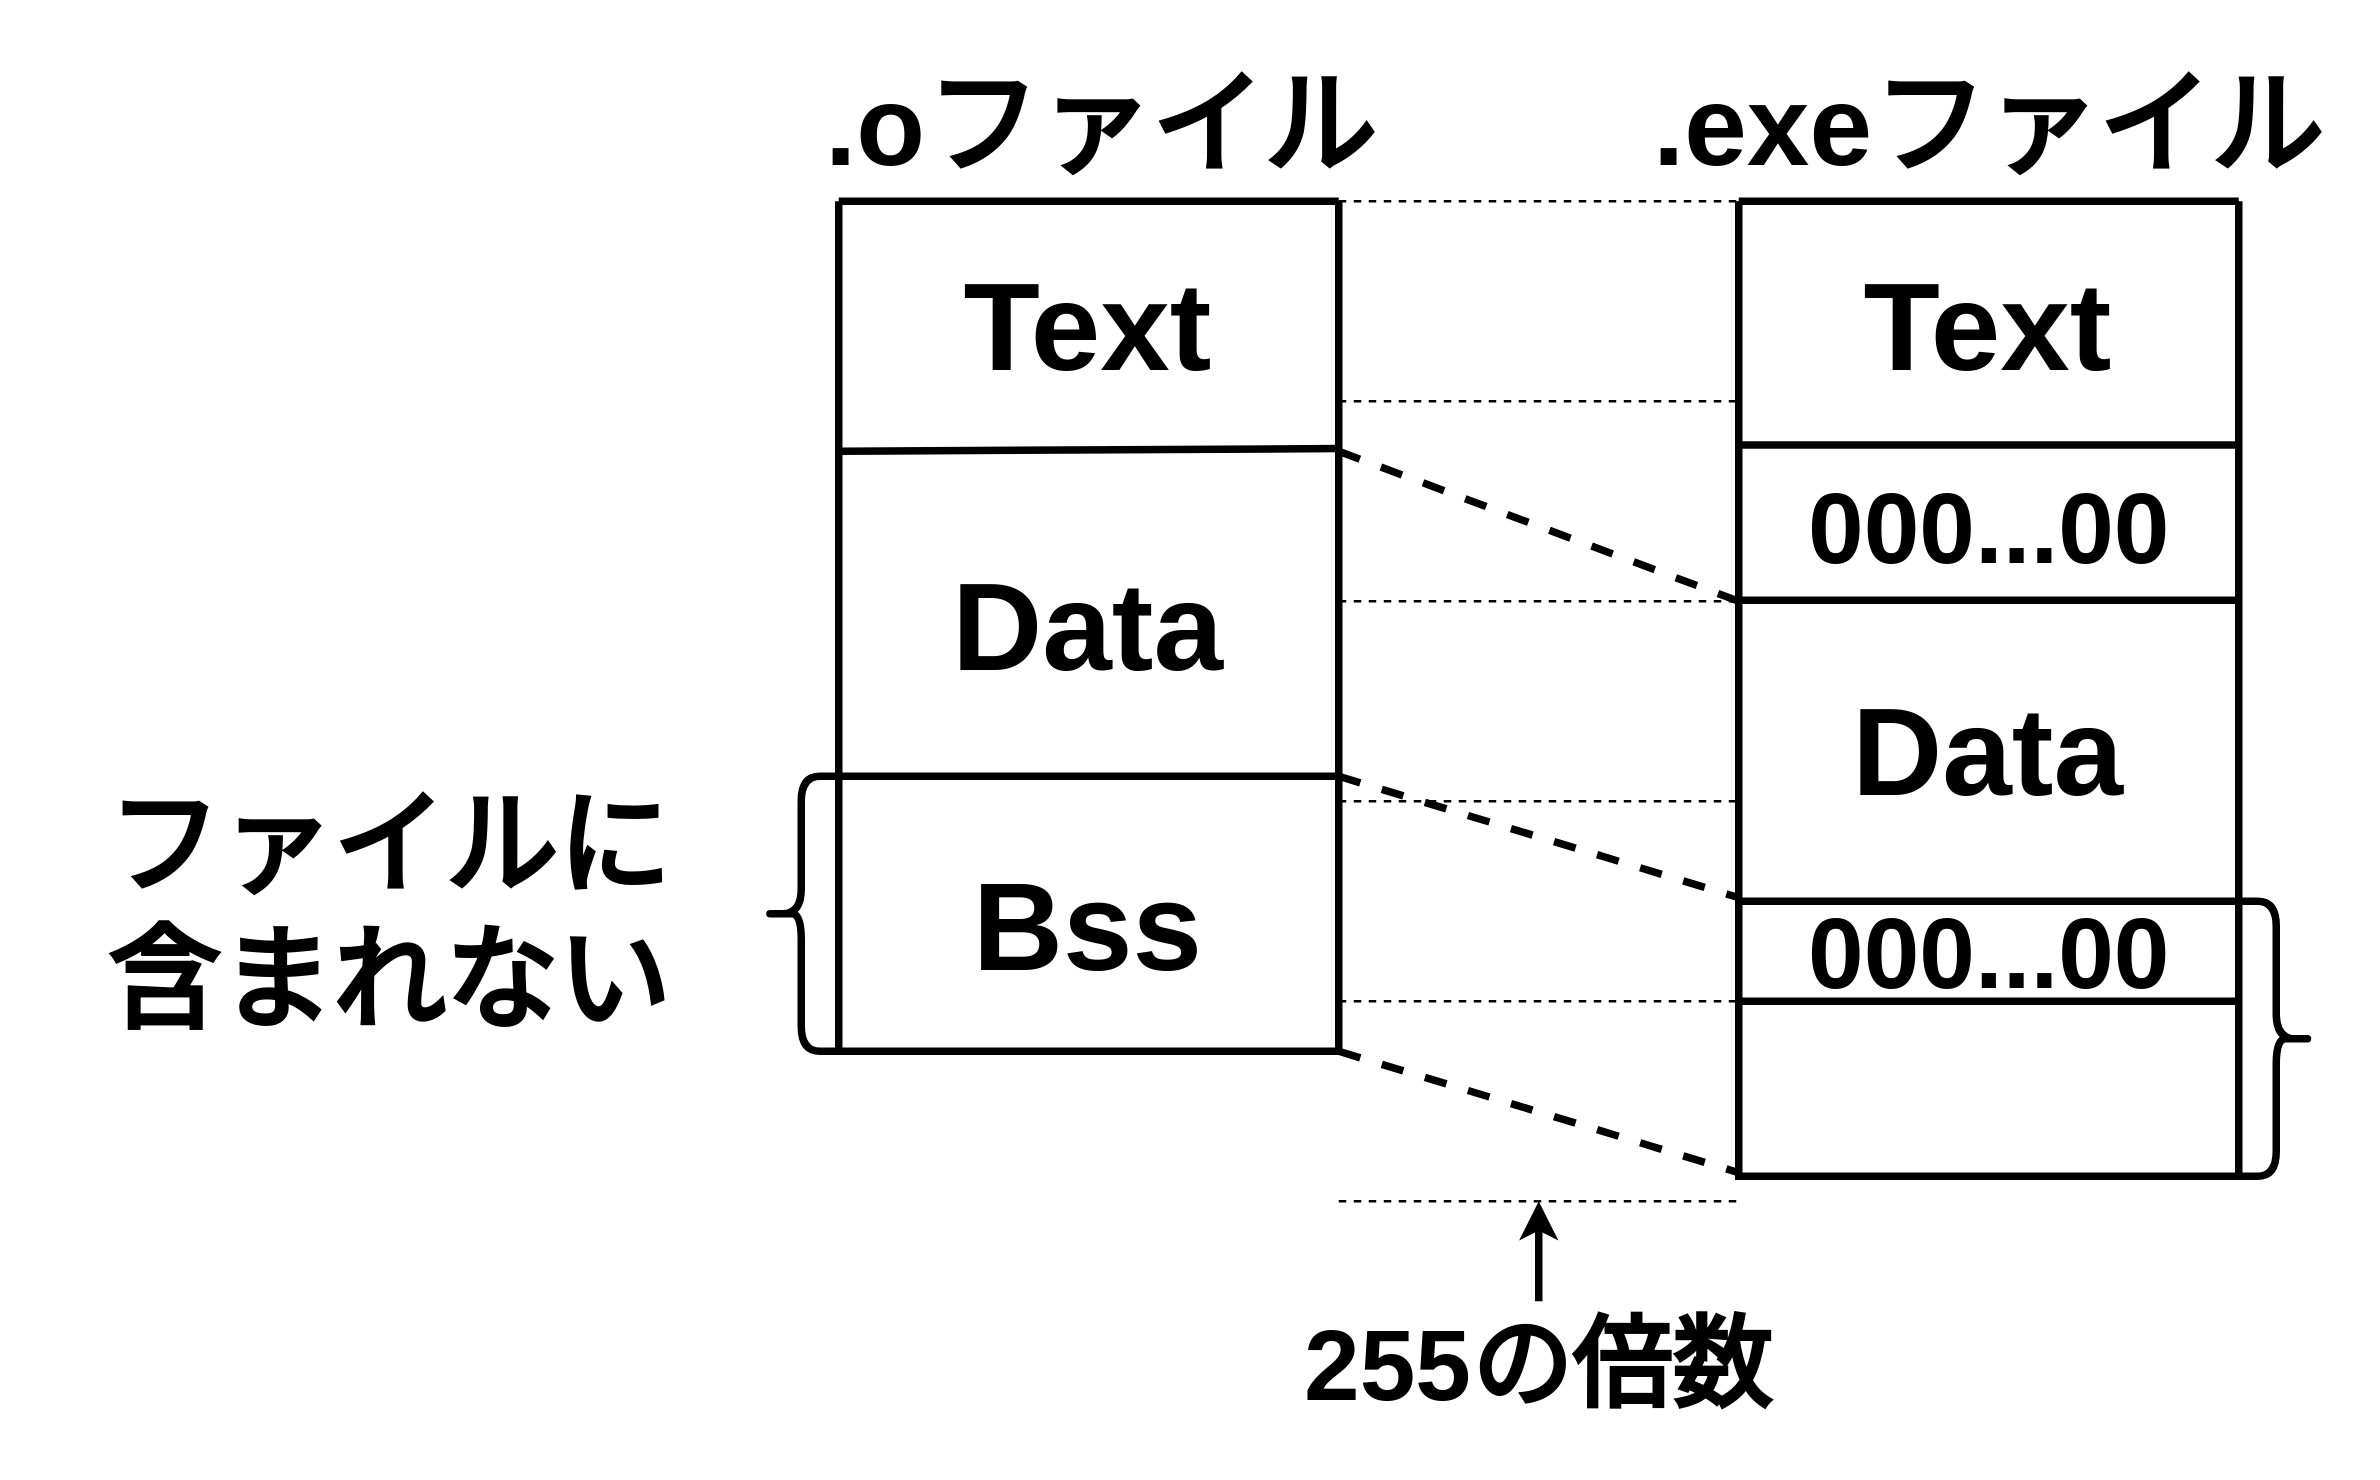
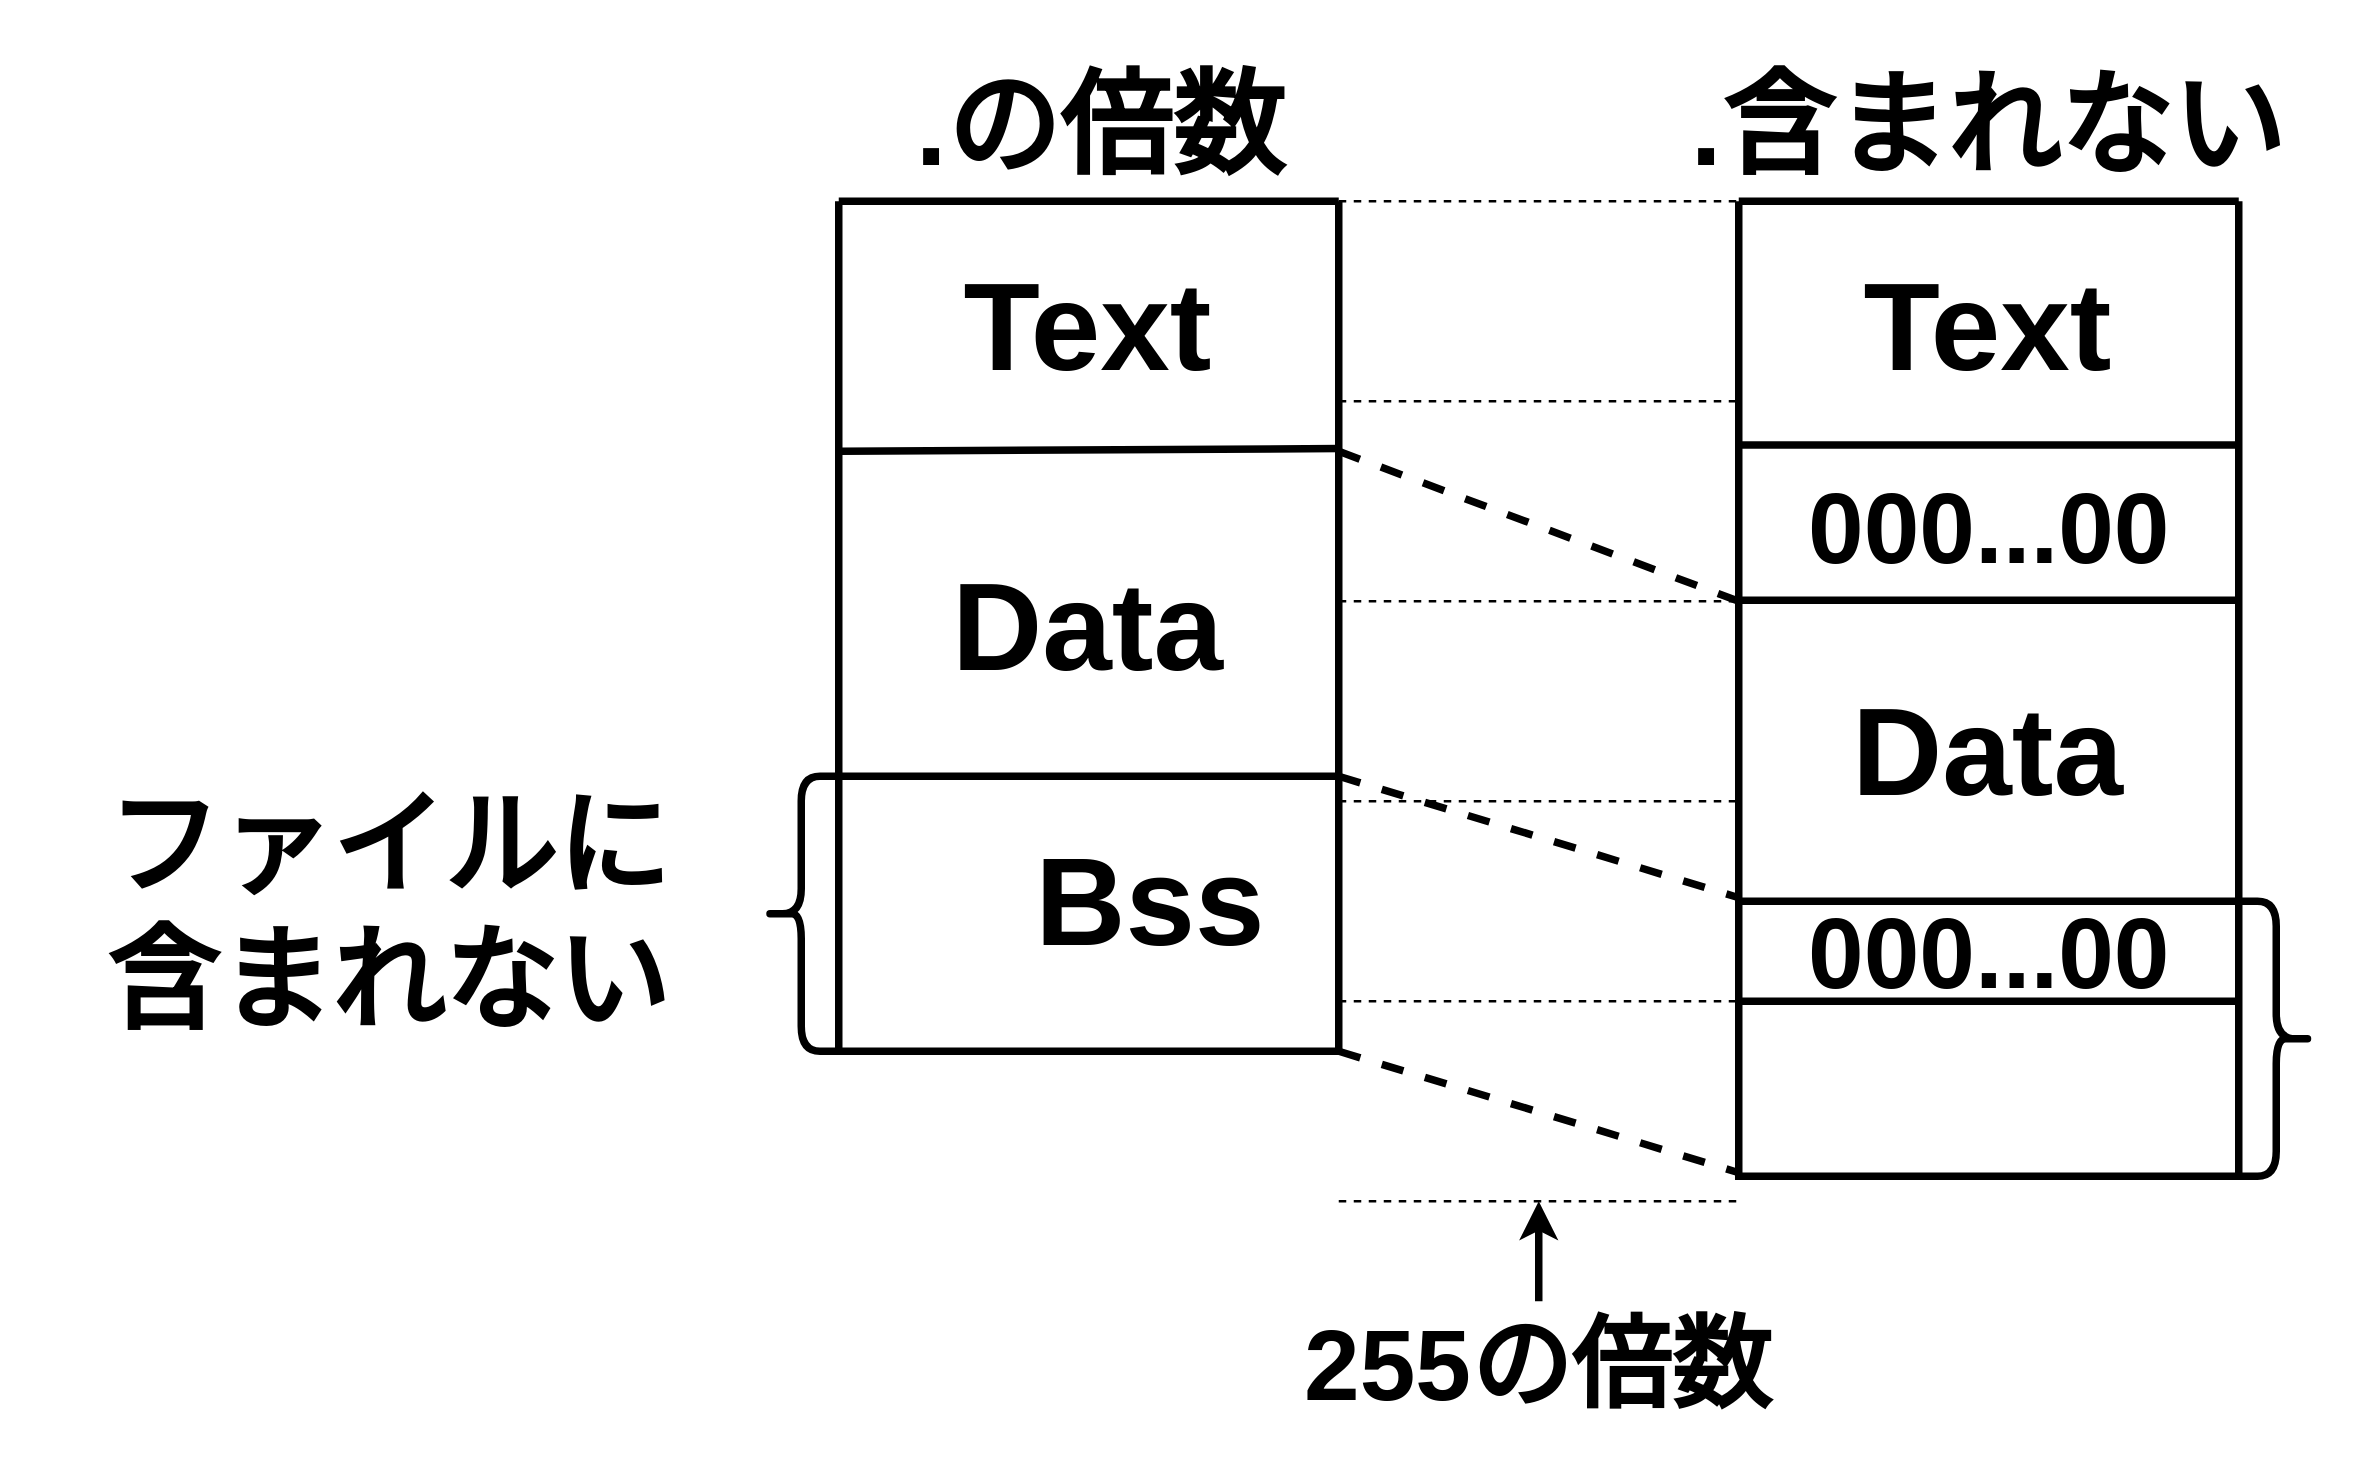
(1101, 126) -> (1101, 126)
(1989, 126) -> (1989, 126)
(1089, 926) -> (1151, 901)
